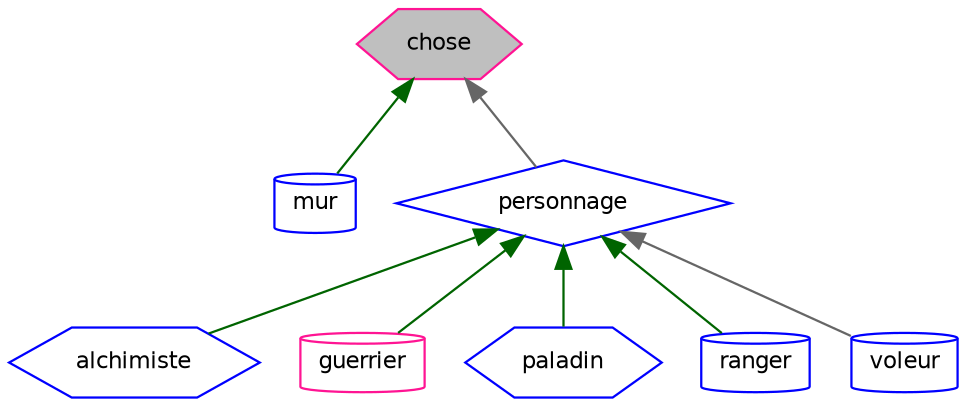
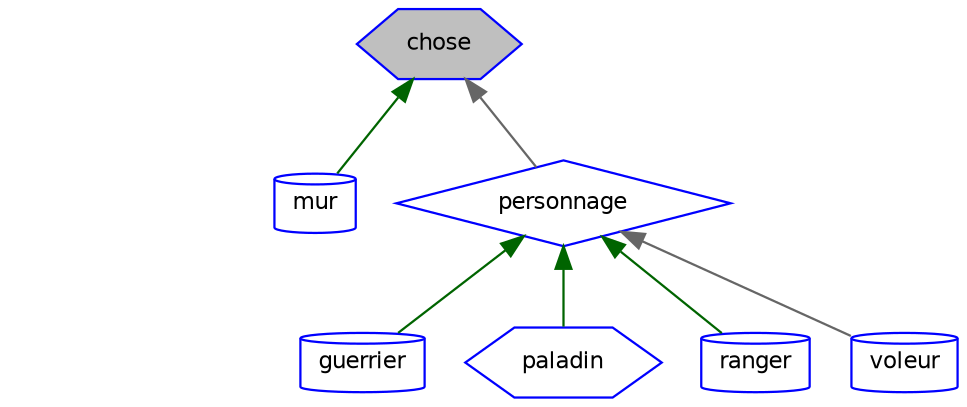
(439, 44) -> (439, 44)
(134, 363) -> none
(363, 363) -> (363, 363)
